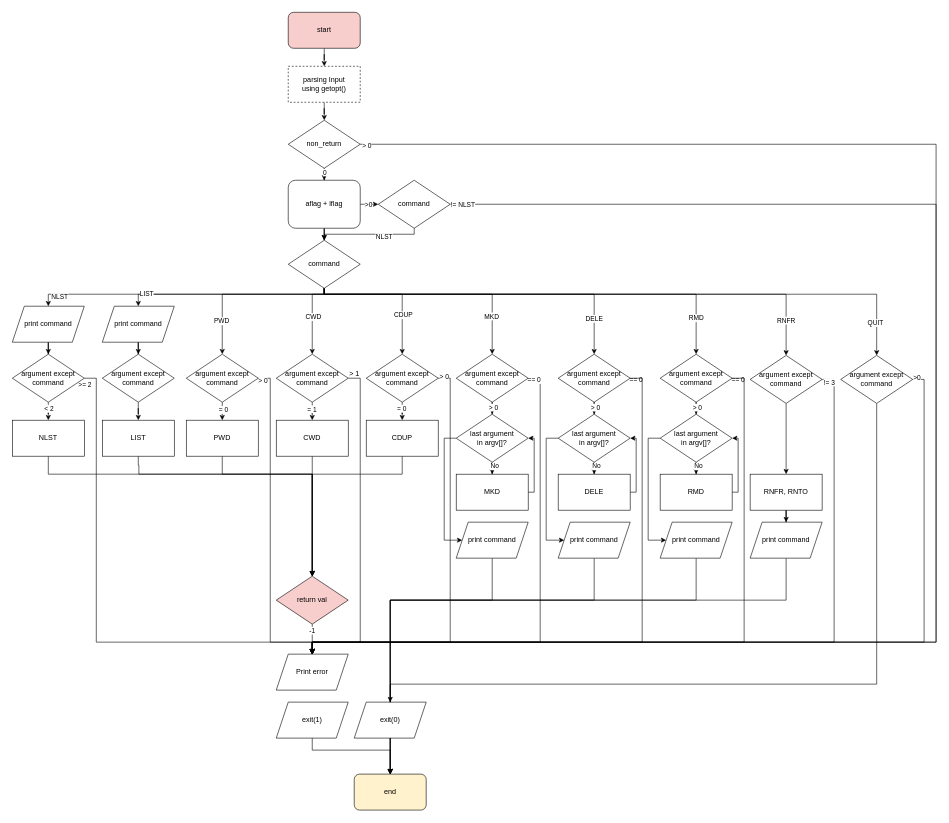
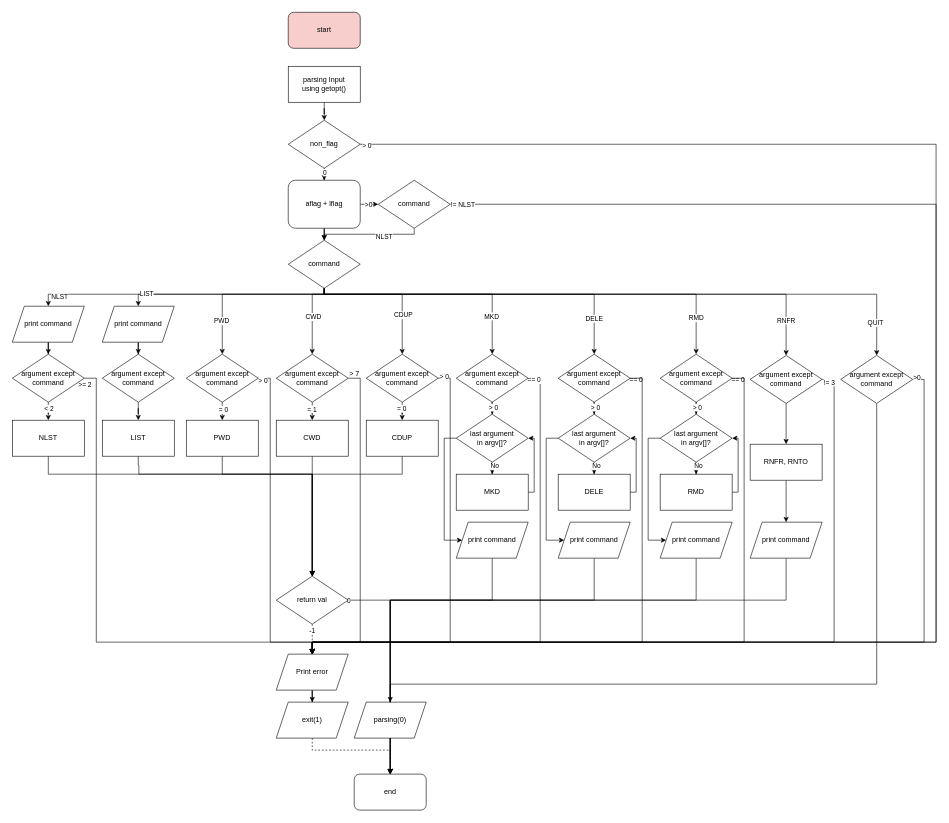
(324, 57) -> none
(324, 84) -> (324, 84)
(324, 144) -> (324, 144)
(355, 374) -> (355, 374)
(786, 492) -> (786, 462)
(312, 600) -> (312, 600)
none -> (368, 600)
(312, 635) -> (312, 635)
none -> (312, 698)
(390, 720) -> (390, 720)
(344, 750) -> (344, 750)
(390, 792) -> (390, 792)
